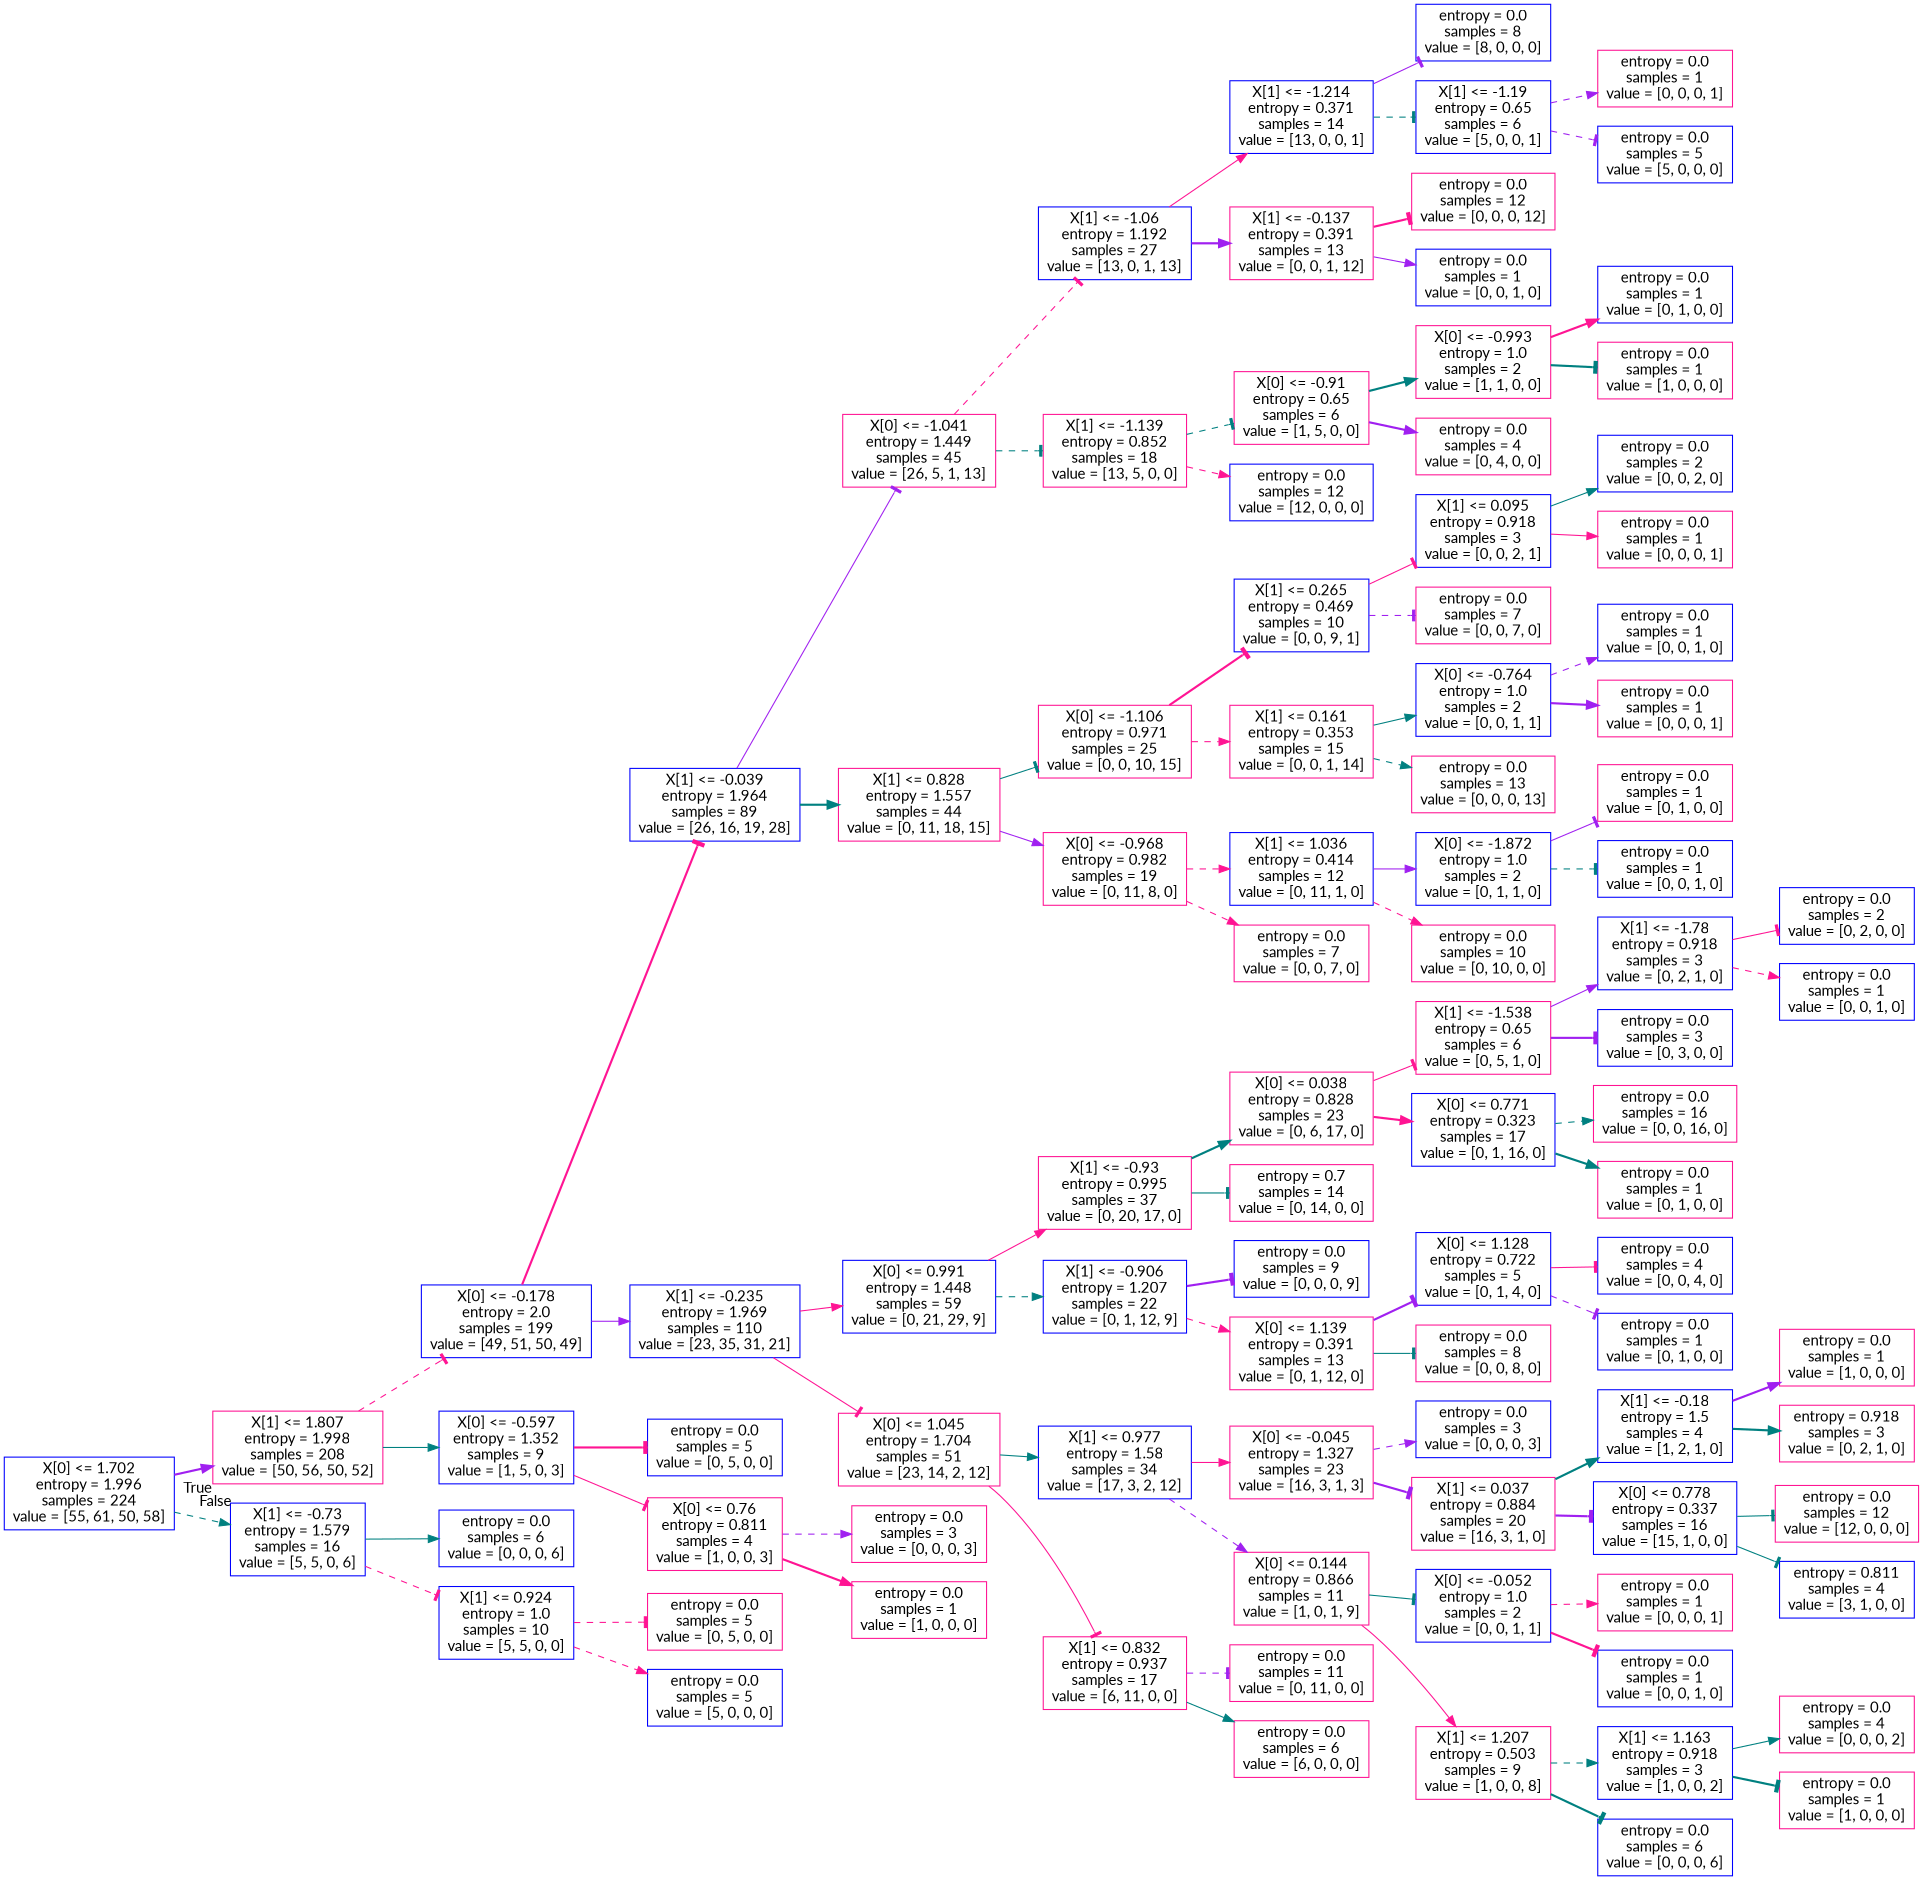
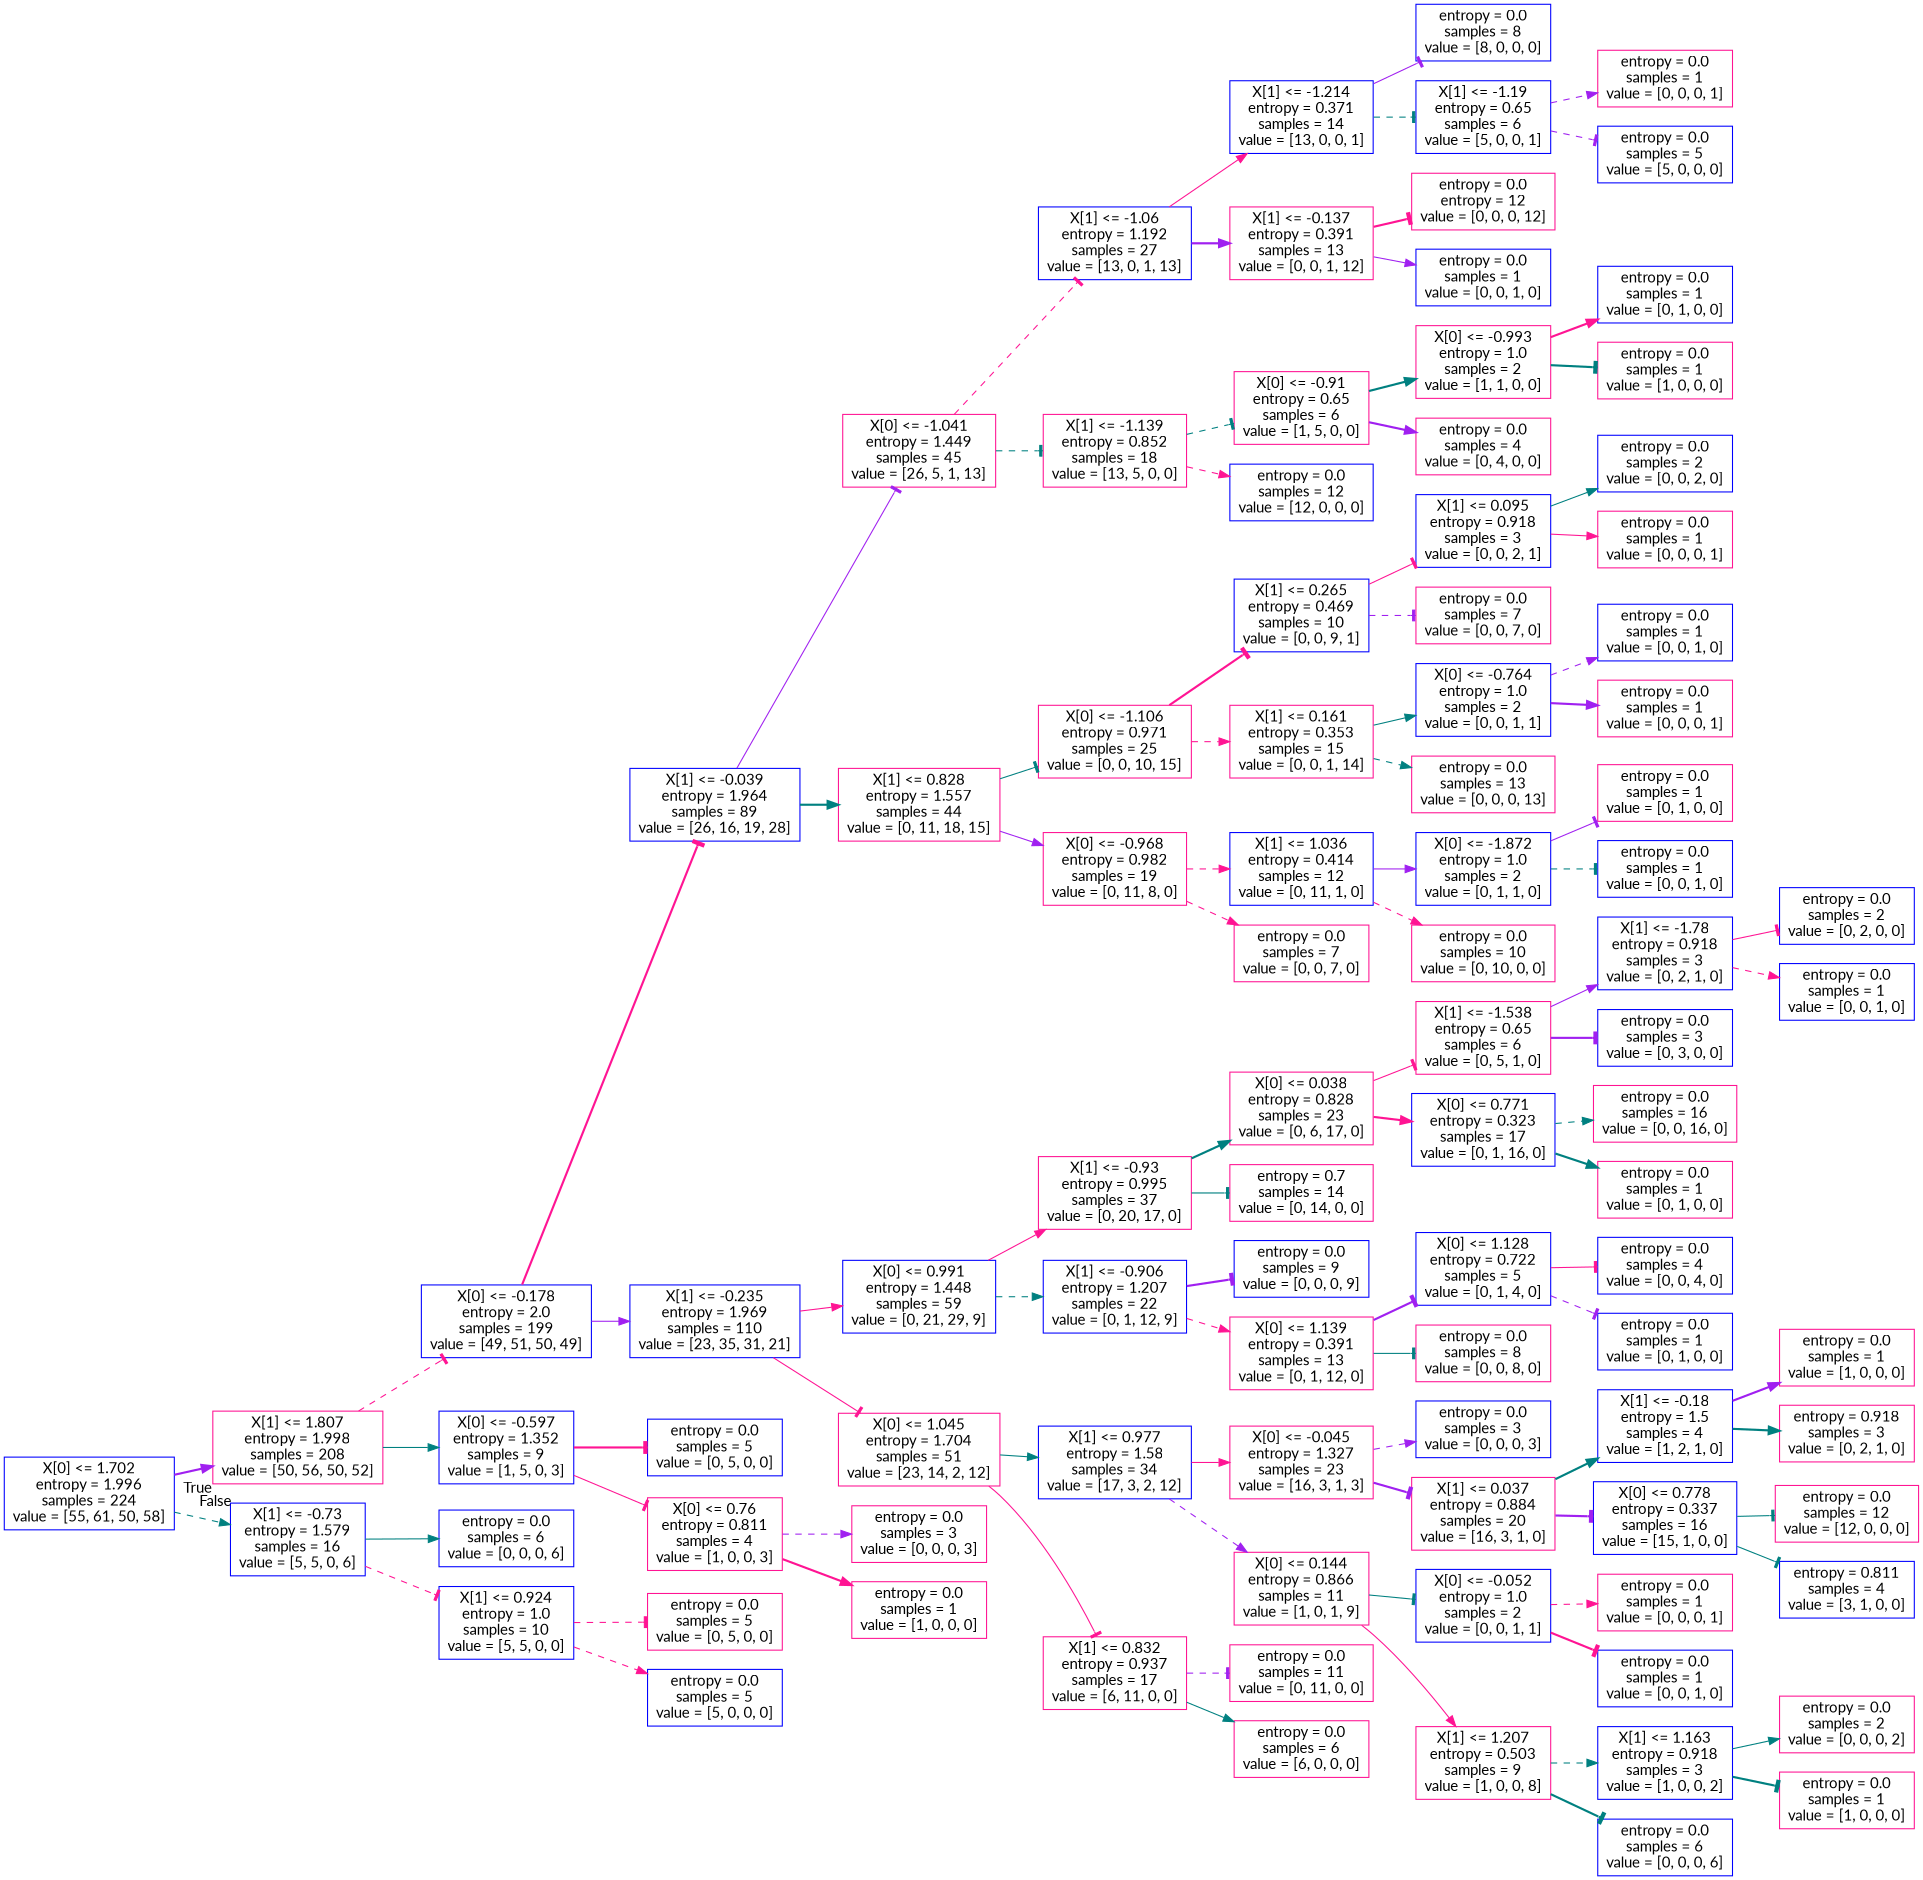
(1483, 202) -> (1483, 202)
(1847, 1724) -> (1847, 1724)
